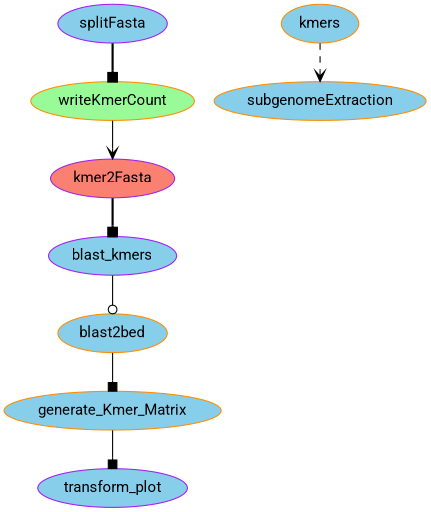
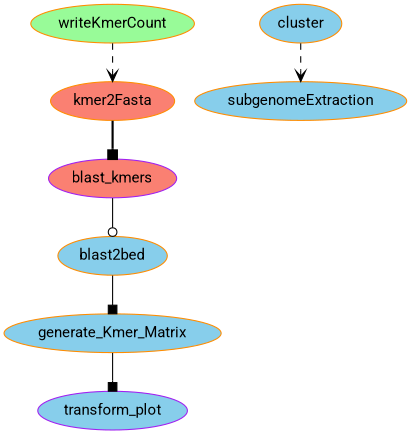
(113, 24) -> none
(320, 24) -> (301, 24)
(113, 134) -> (113, 57)
(113, 178) -> (113, 101)
(113, 256) -> (113, 178)
